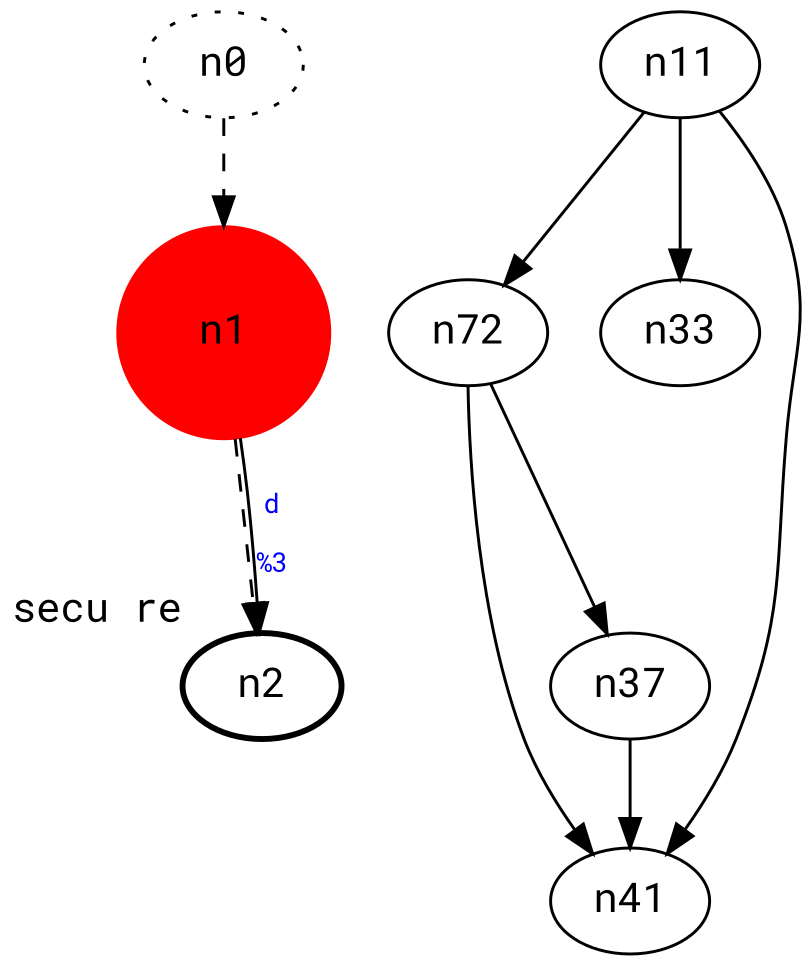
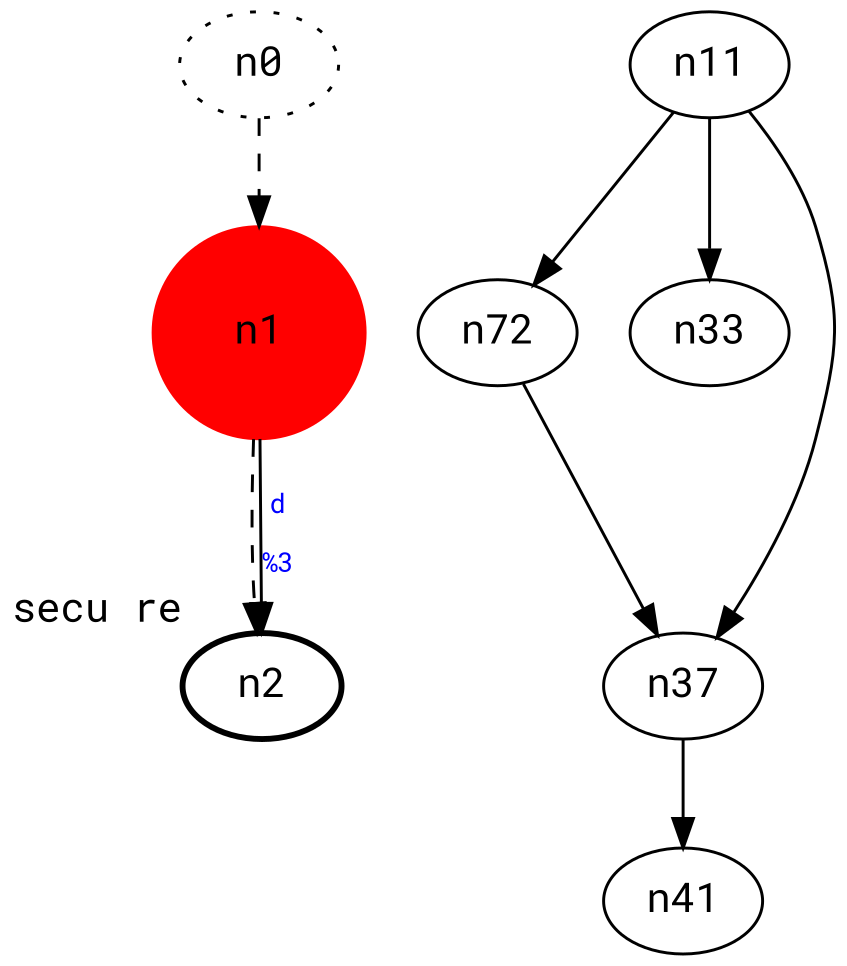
(784, 470) -> (832, 362)
(491, 616) -> none
